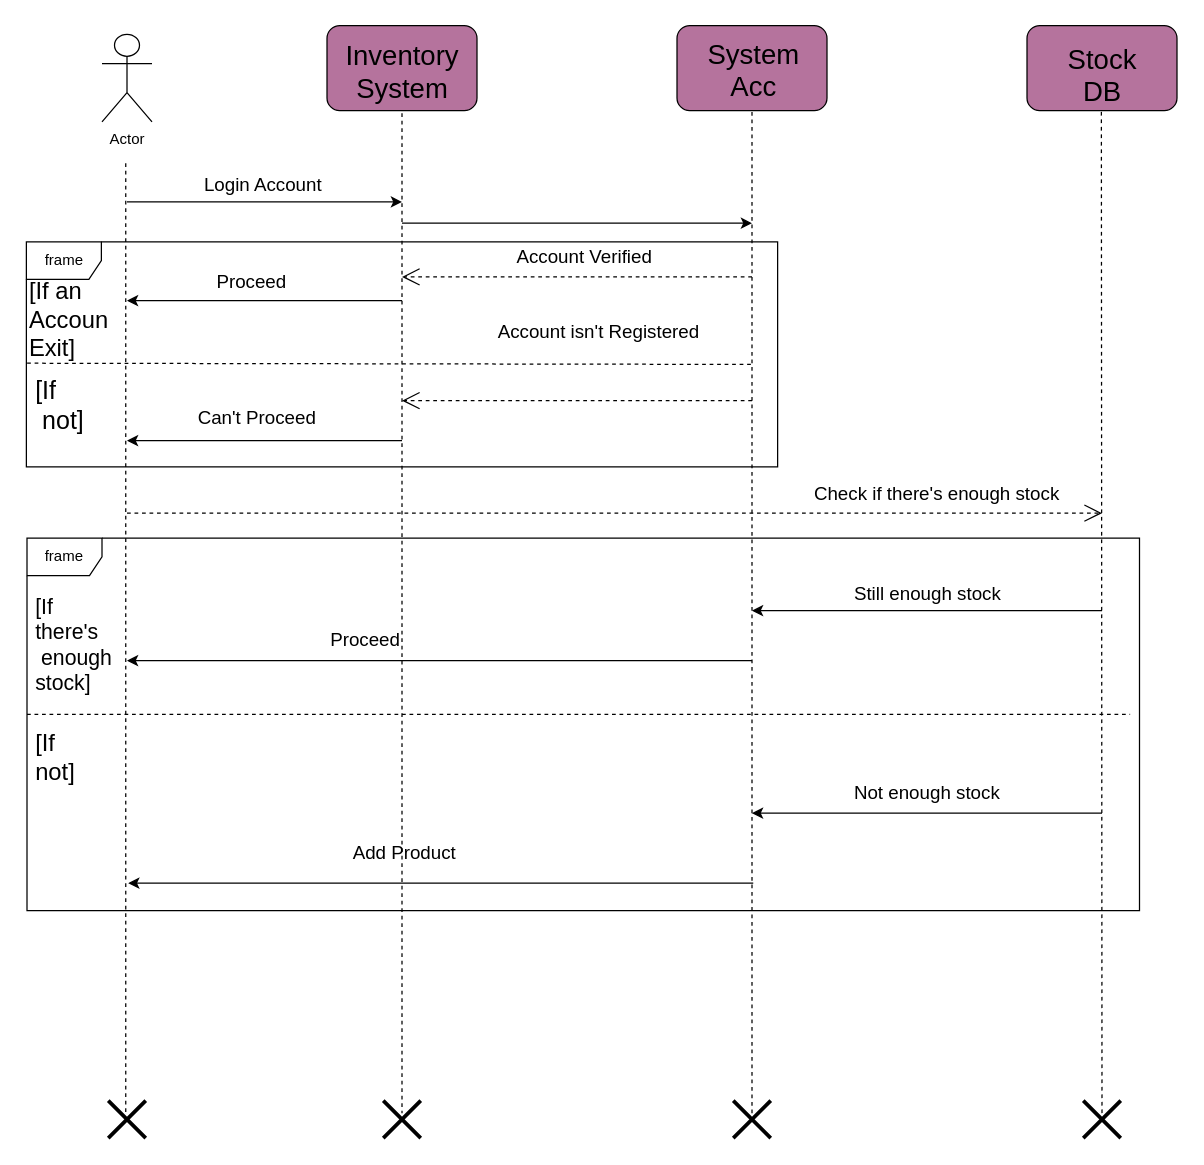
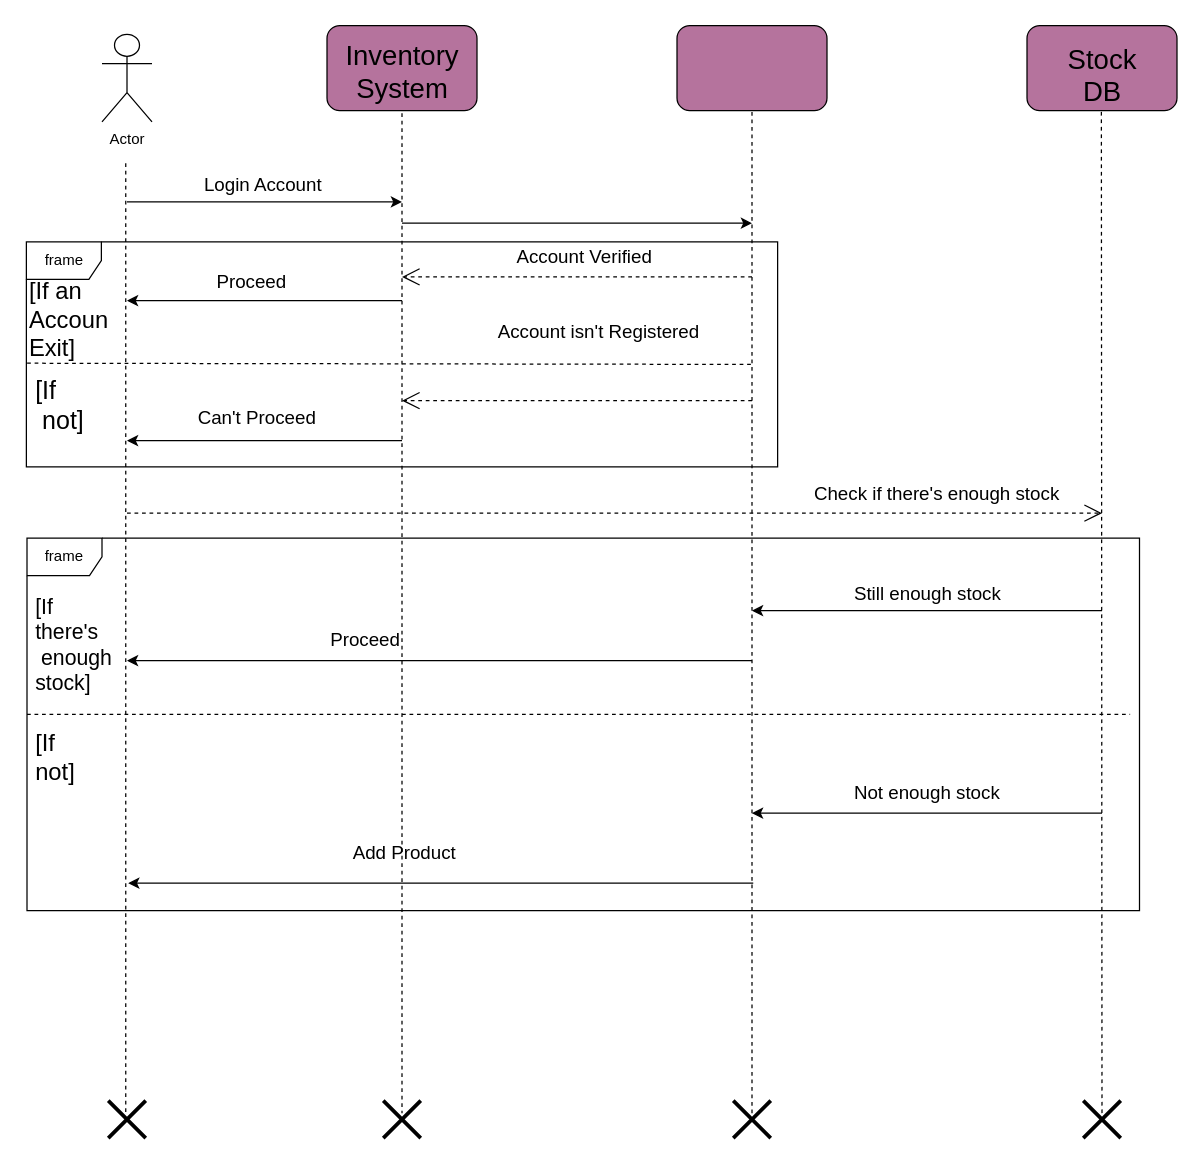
(753, 61) -> none
